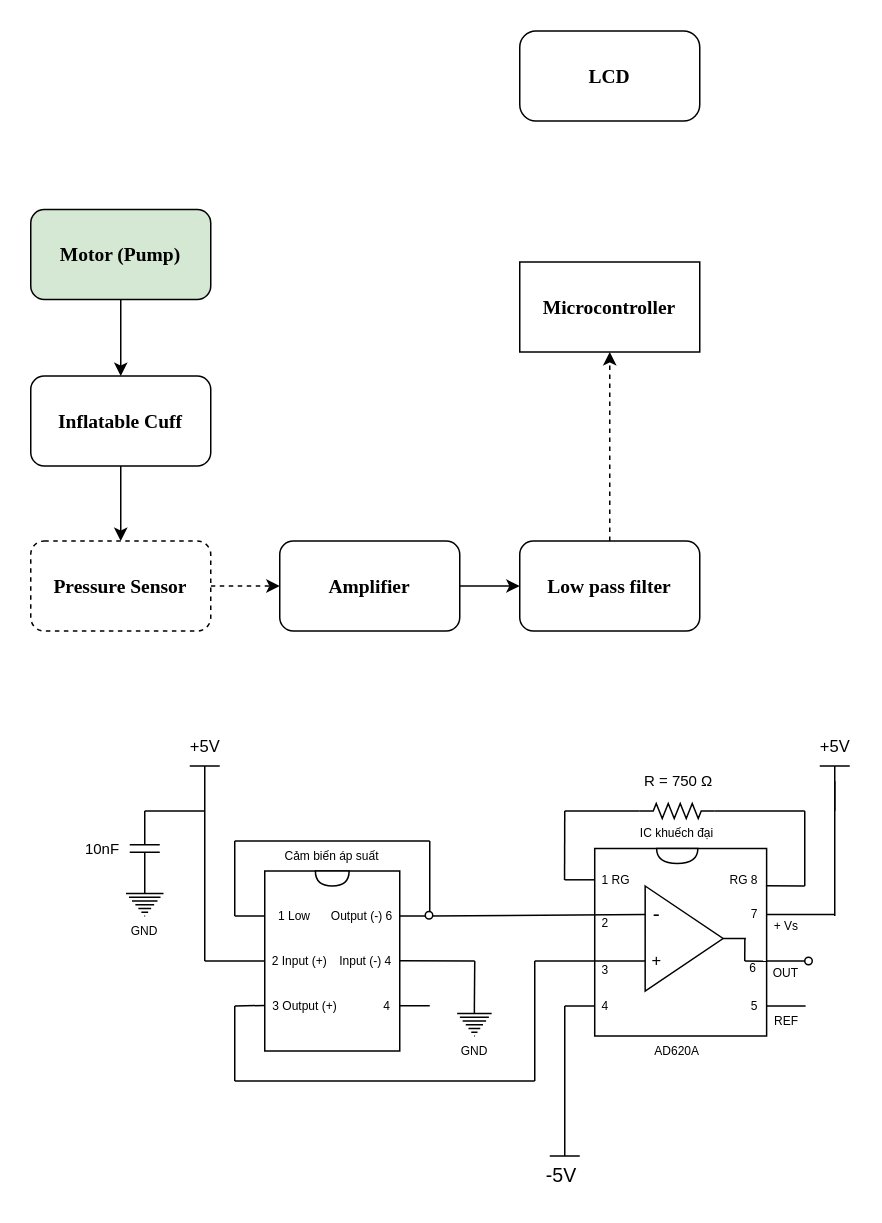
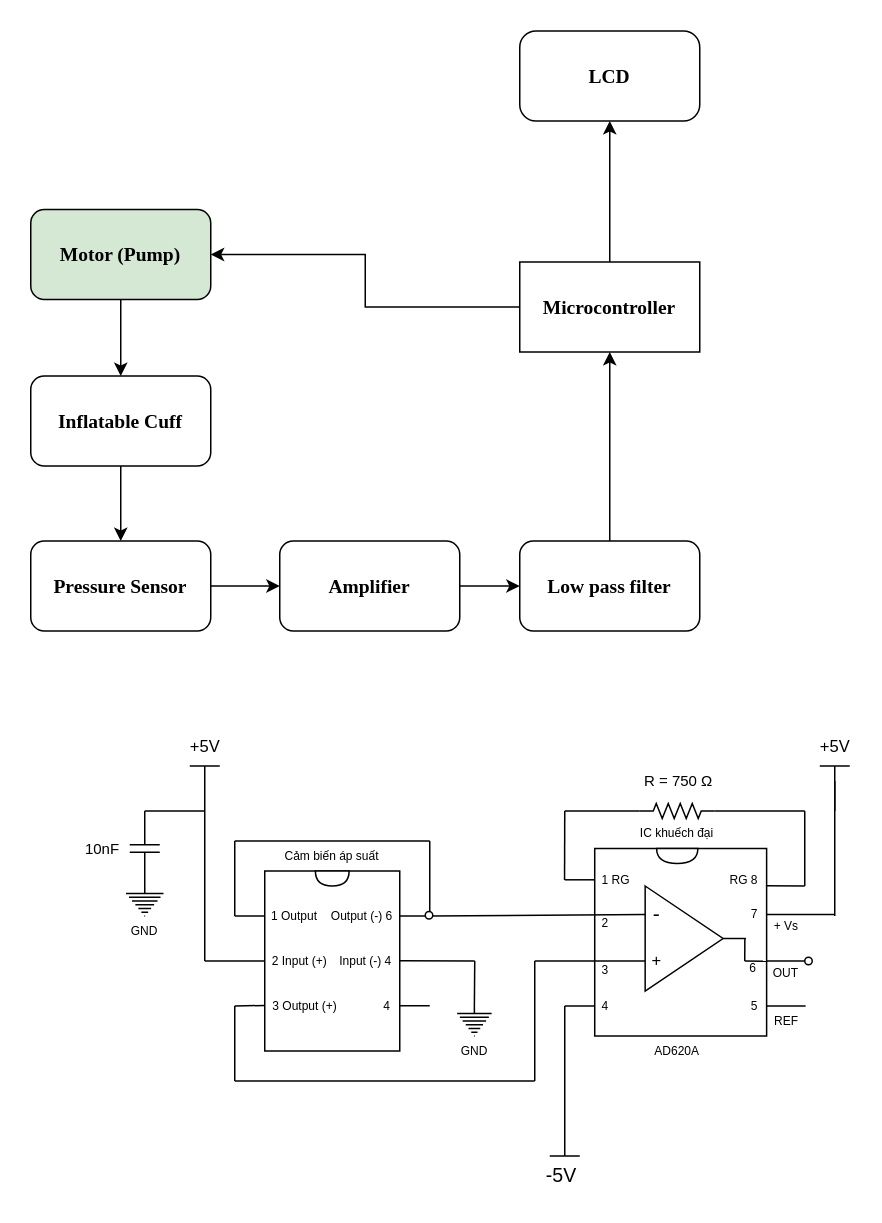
none -> (610, 197)
none -> (365, 286)
(610, 450) -> (610, 450)
(121, 586) -> (121, 586)
(238, 586) -> (238, 586)
(295, 916) -> (295, 916)
